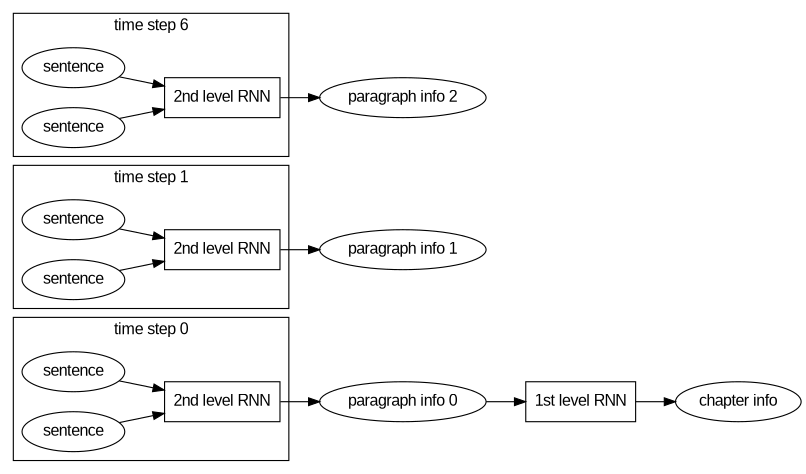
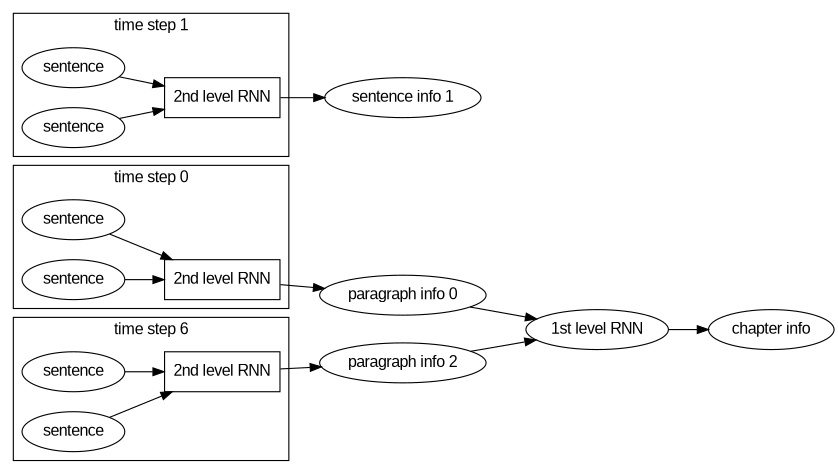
(403, 250) -> (403, 98)
none -> (498, 347)
(581, 402) -> (597, 330)
